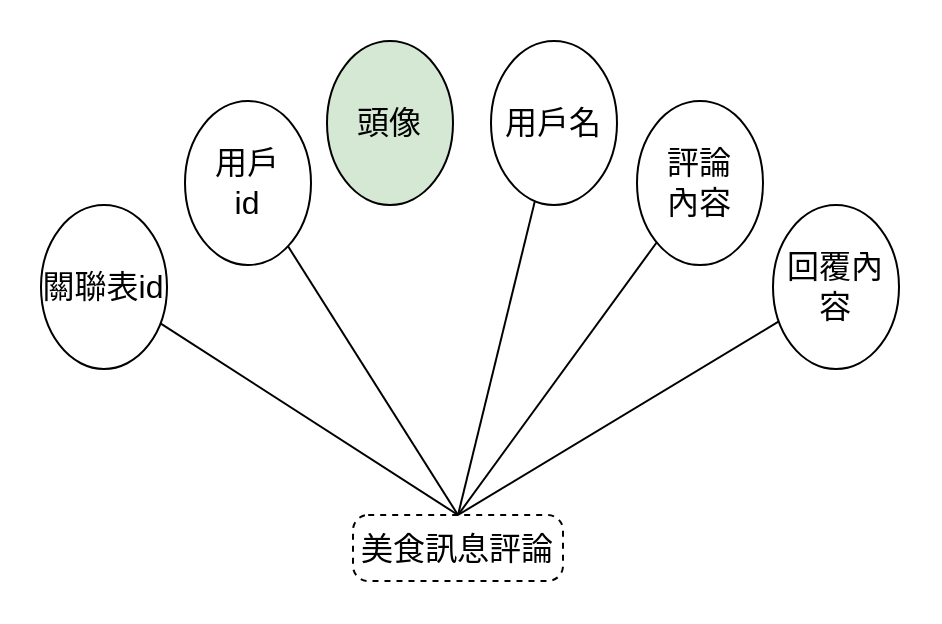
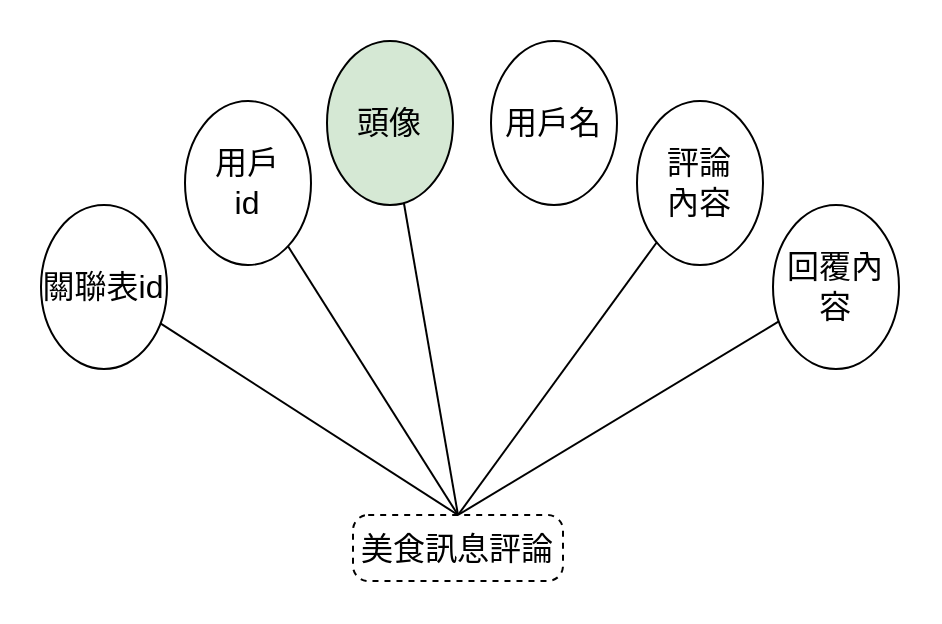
none -> (430, 353)
(498, 353) -> none
